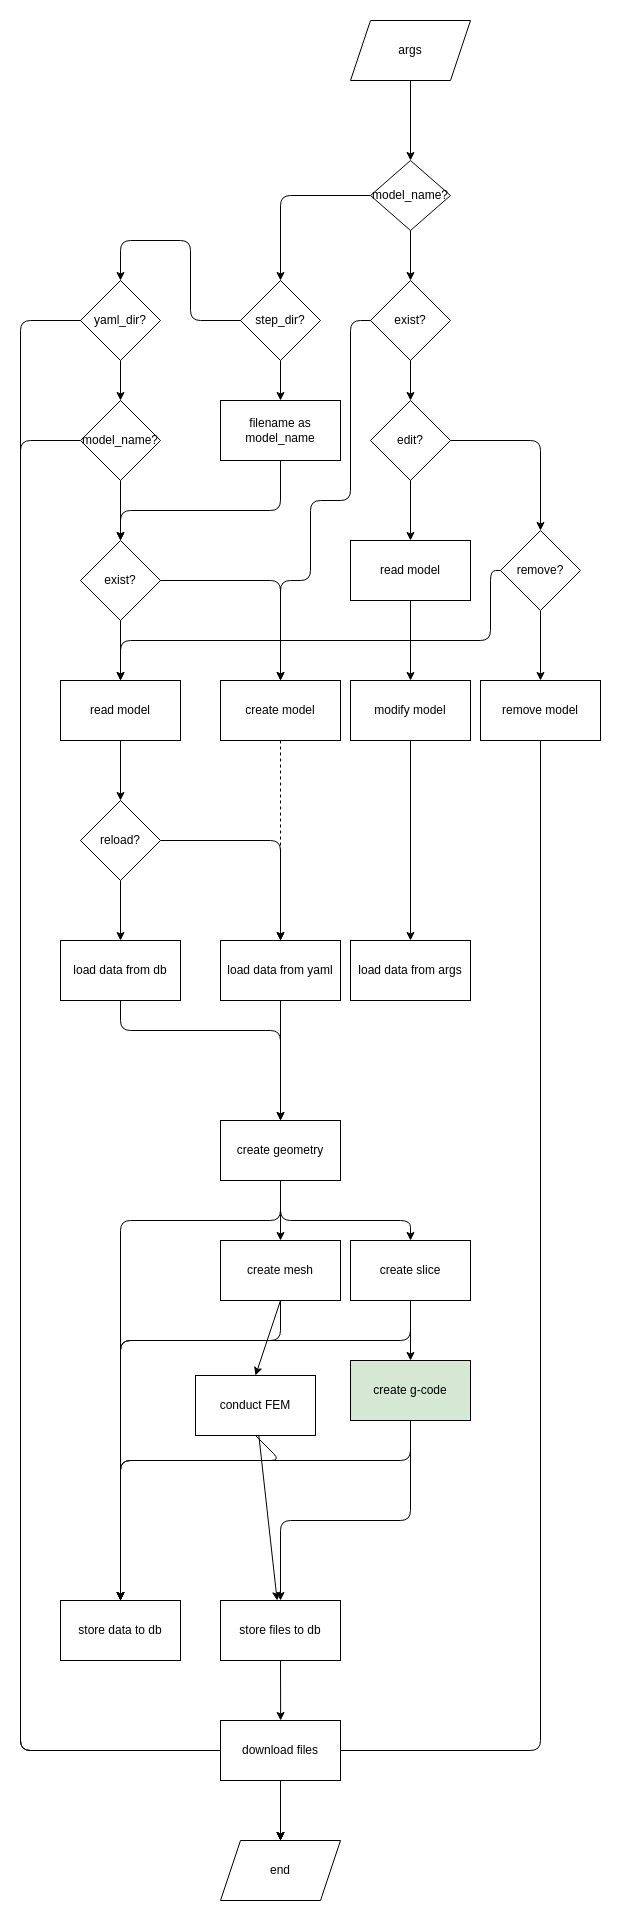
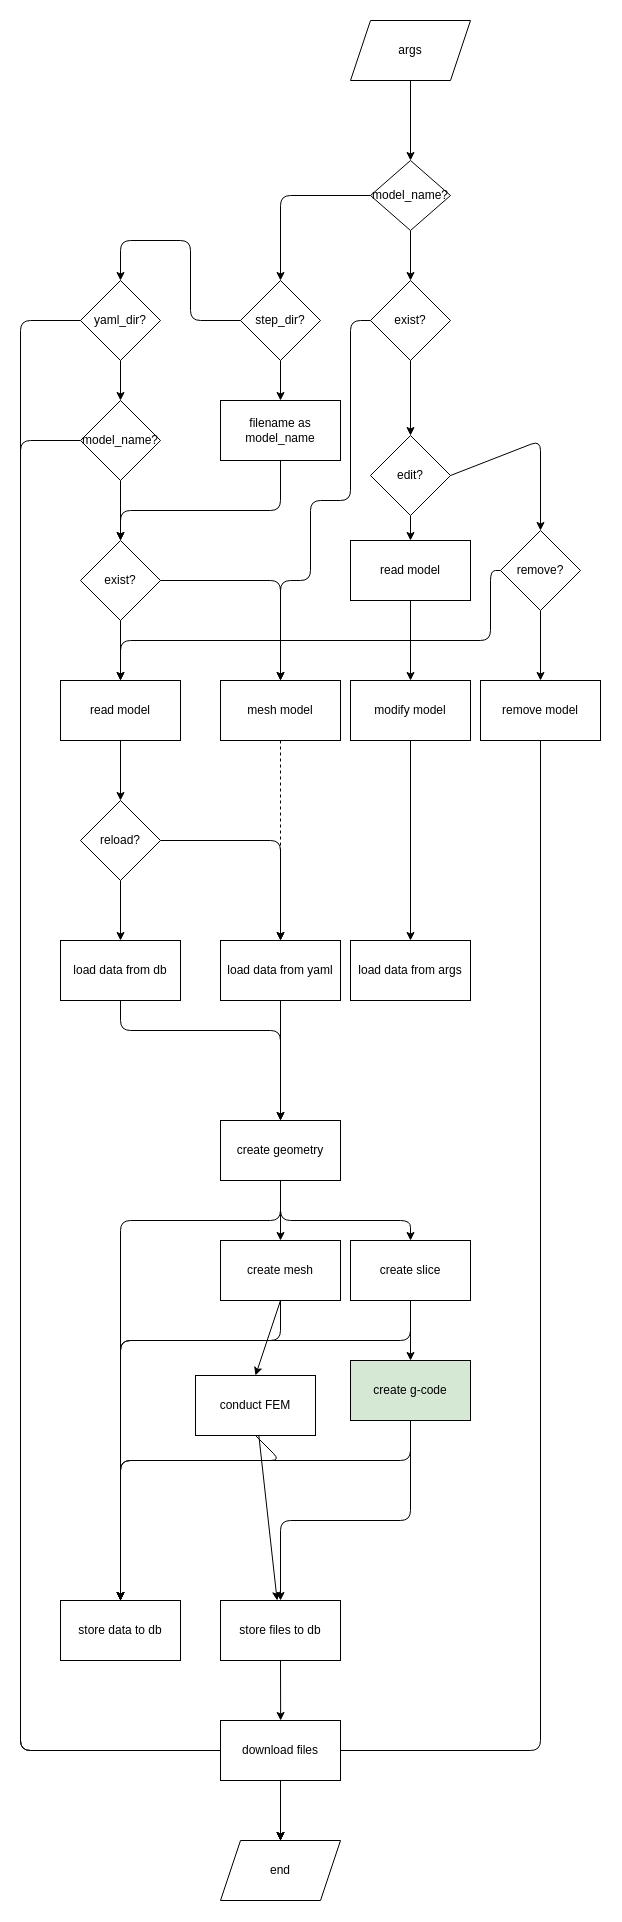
(411, 441) -> (411, 476)
(281, 711) -> (281, 711)
